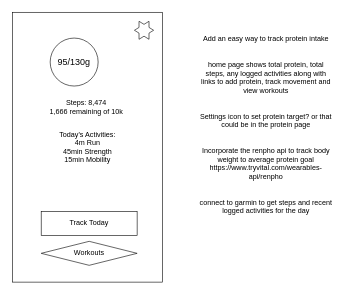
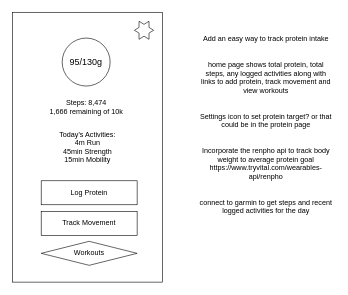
(74, 62) -> (86, 62)
none -> (89, 193)
(89, 224) -> (89, 224)
